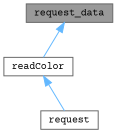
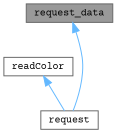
(51, 44) -> (83, 72)
